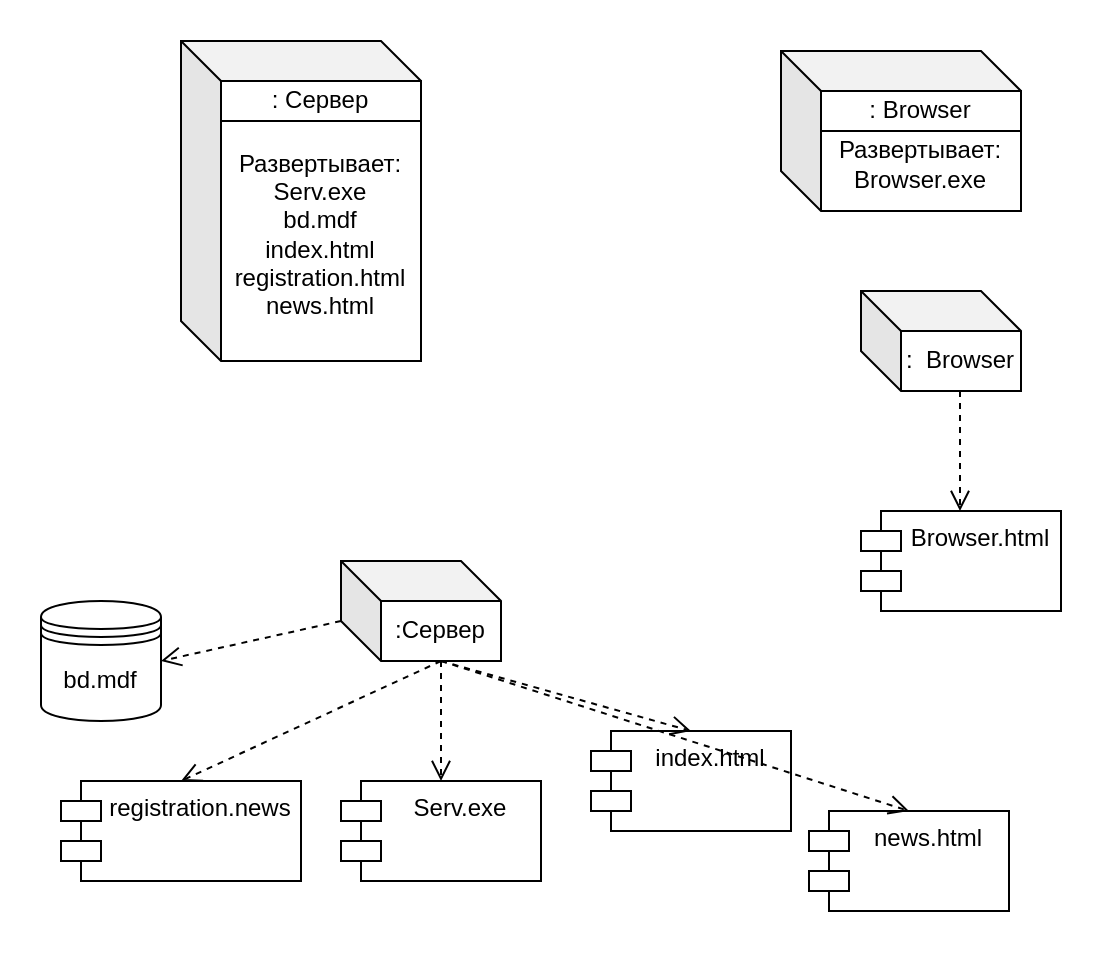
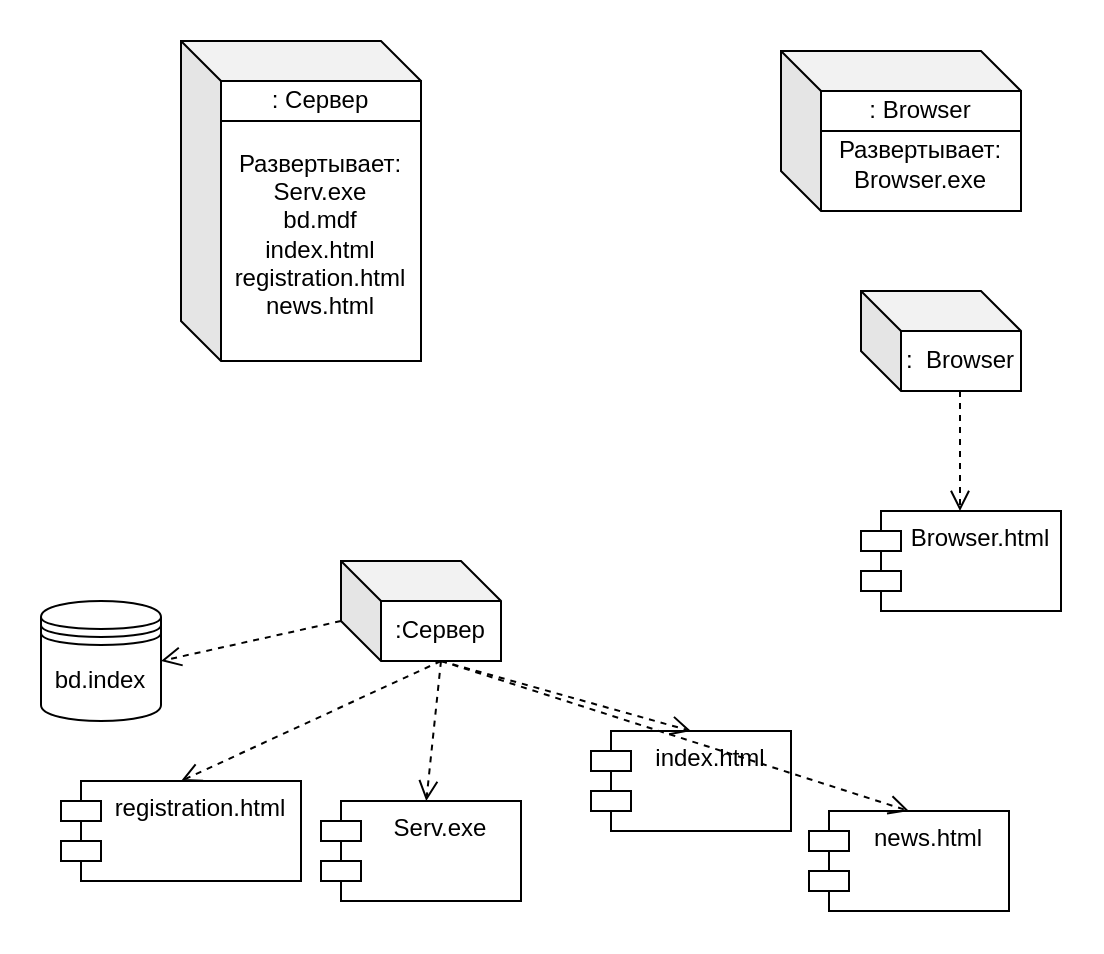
(101, 681) -> (101, 681)
(200, 808) -> (200, 808)
(441, 831) -> (421, 851)
